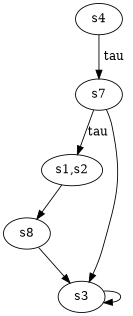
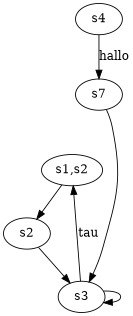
(114, 57) -> (114, 57)
(87, 128) -> (77, 238)
(27, 234) -> (27, 234)
